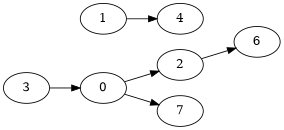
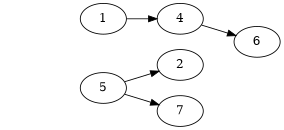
(215, 55) -> (215, 29)
(26, 88) -> none
(103, 88) -> (103, 88)
